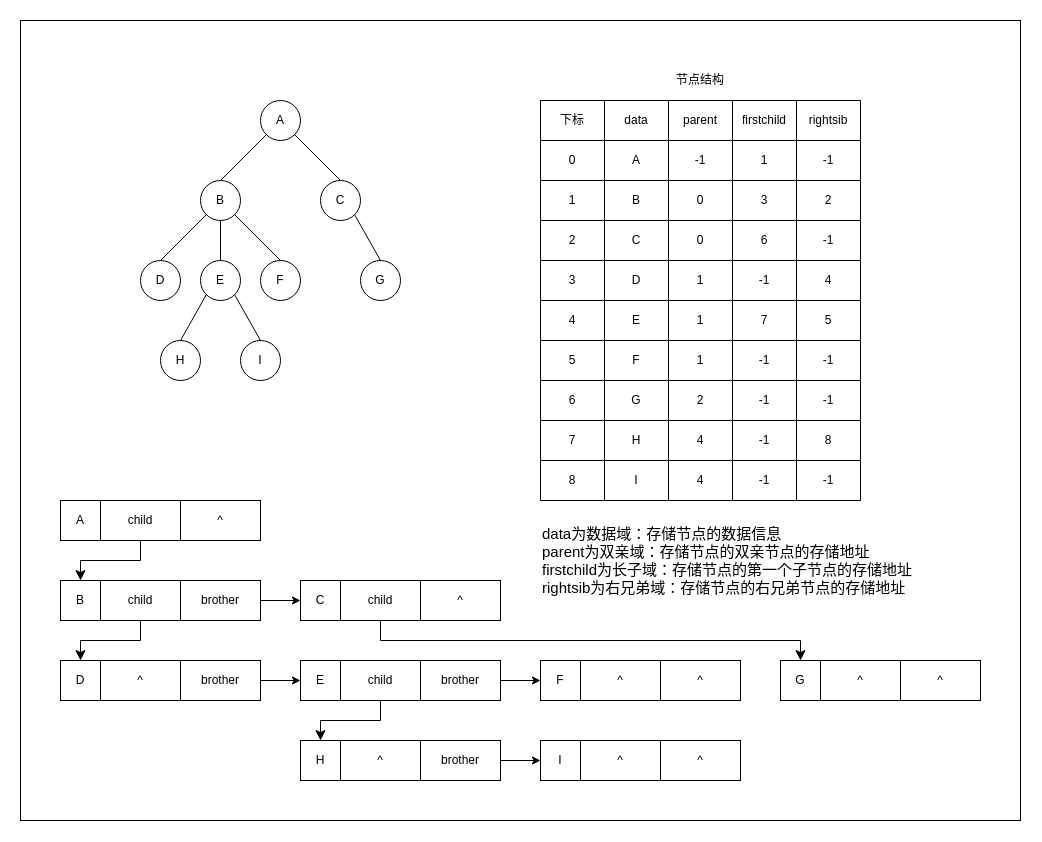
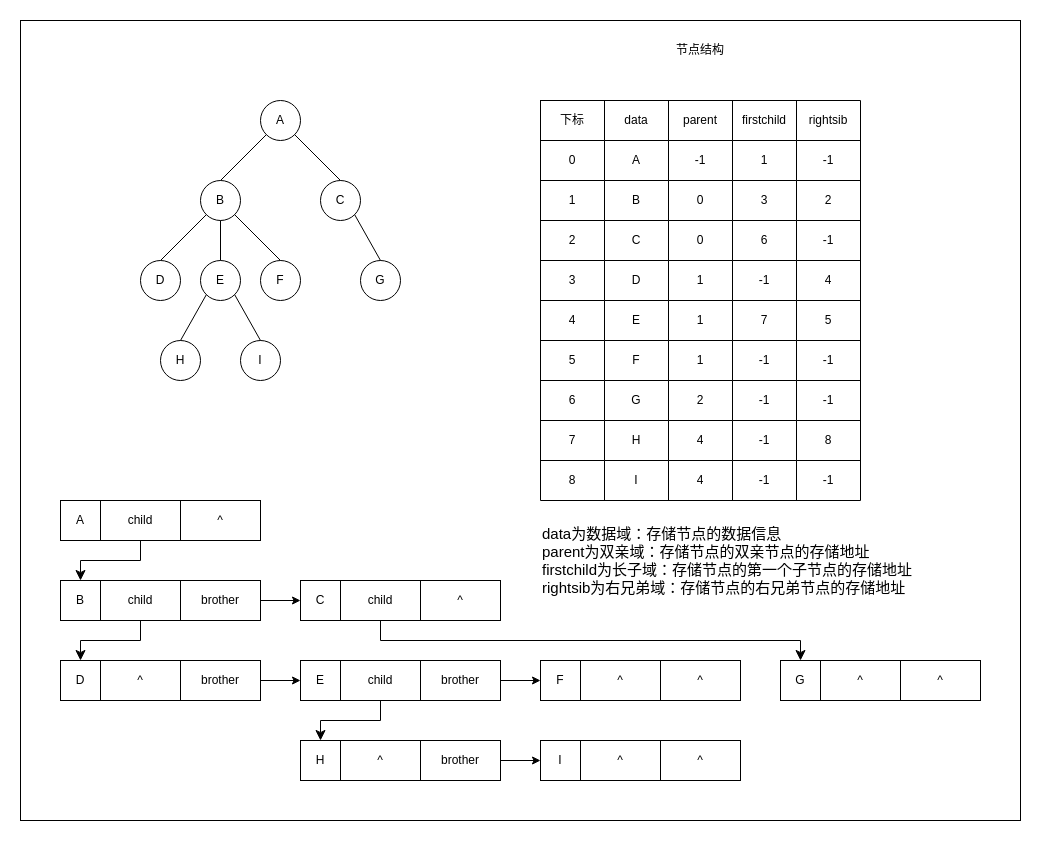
(701, 81) -> (701, 51)
